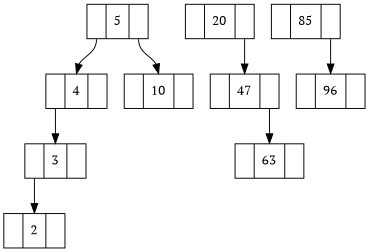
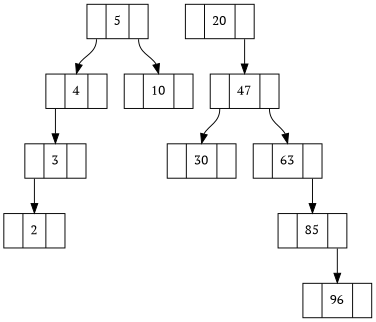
none -> (202, 161)
none -> (312, 191)
